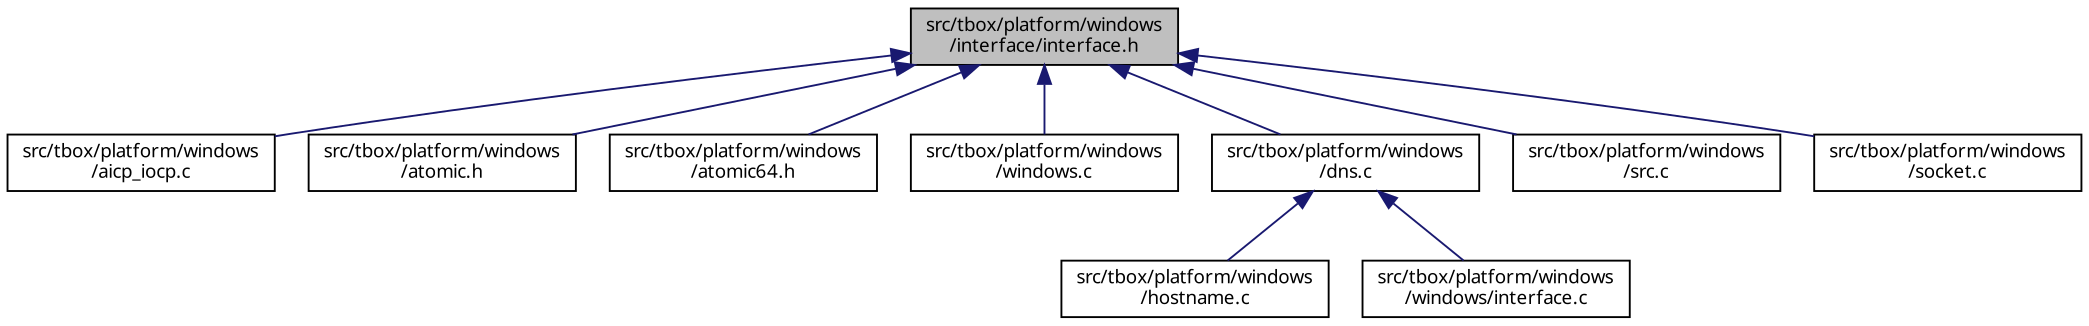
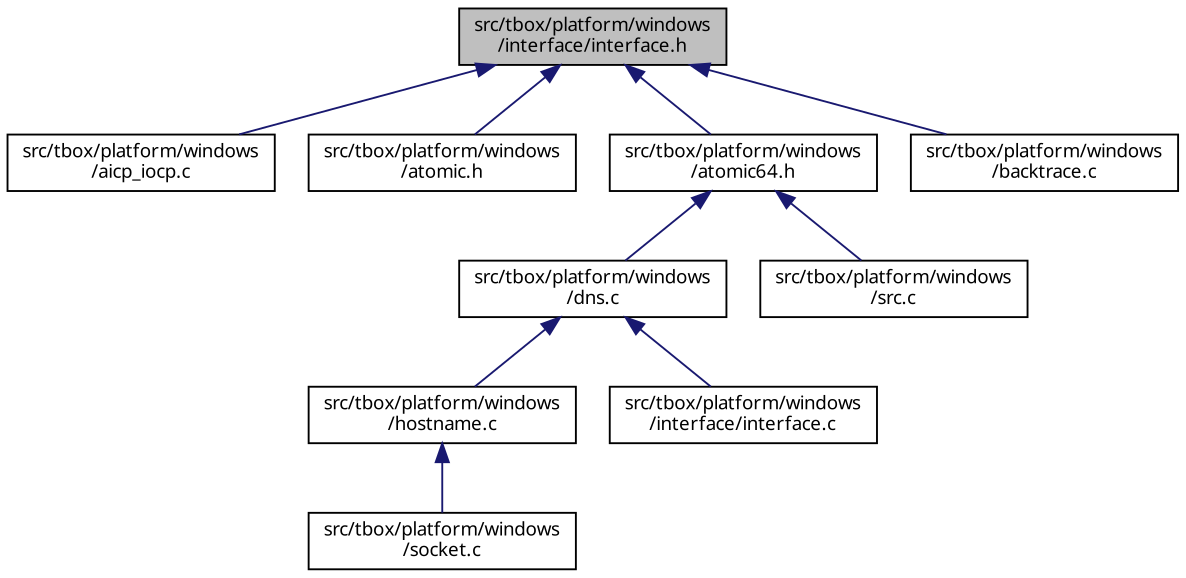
(1506, 93) -> (442, 488)
(1355, 102) -> (826, 232)
(1204, 103) -> (661, 232)
(1044, 163) -> (1044, 163)
(1496, 289) -> (743, 415)
